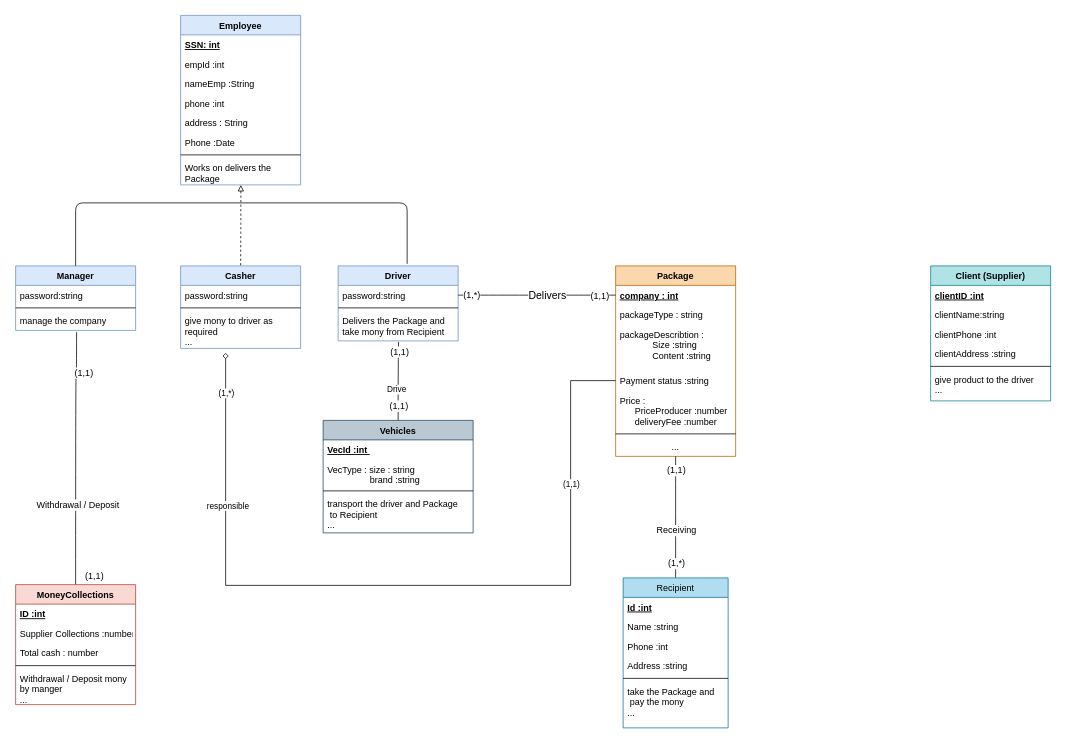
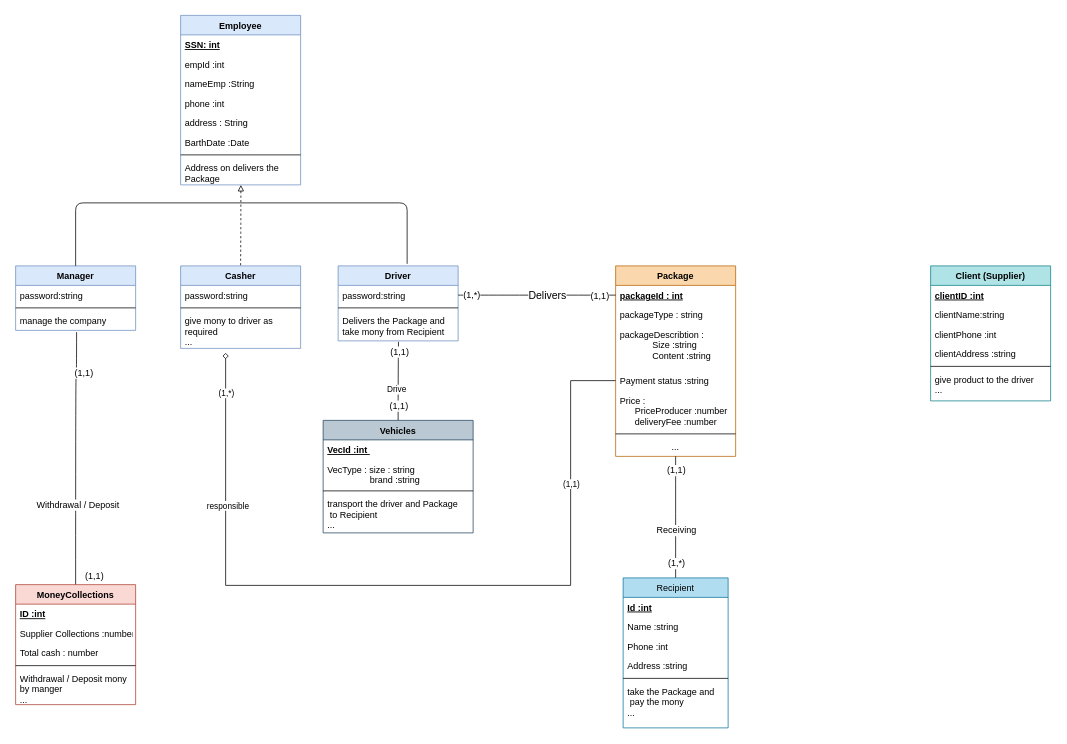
(210, 143) -> (220, 143)
(232, 168) -> (237, 168)
(648, 296) -> (653, 296)
